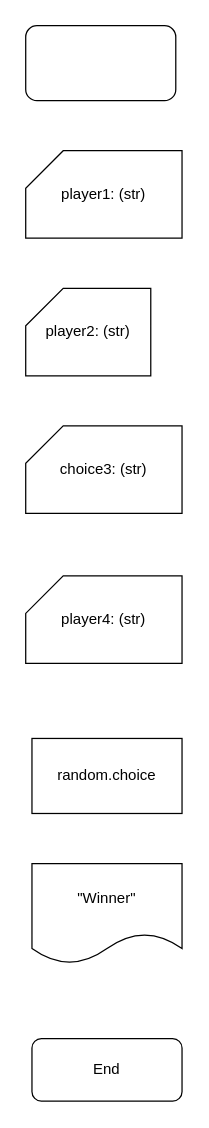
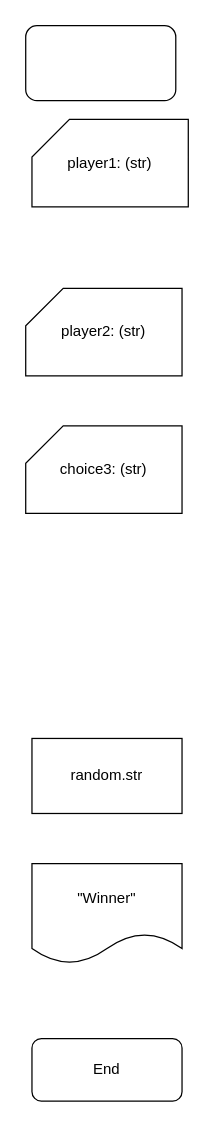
(104, 194) -> (110, 163)
(88, 332) -> (104, 332)
(104, 619) -> none
(107, 776) -> (107, 776)
